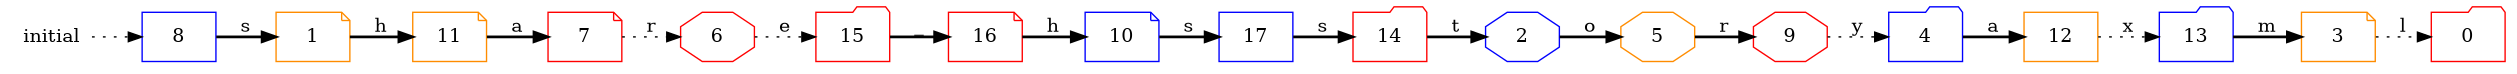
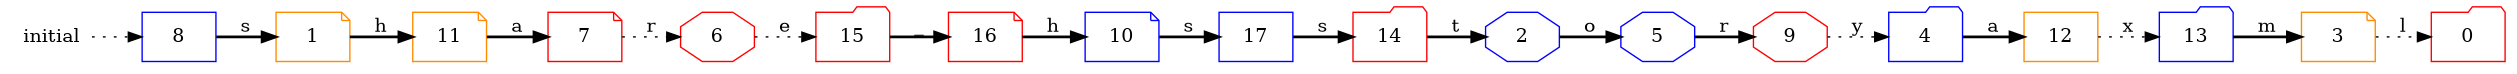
(1658, 37) -> (1658, 37)
